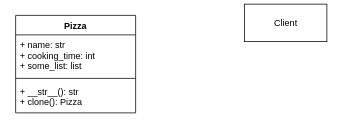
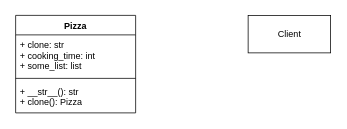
(285, 23) -> (289, 34)
(45, 45) -> (46, 45)
